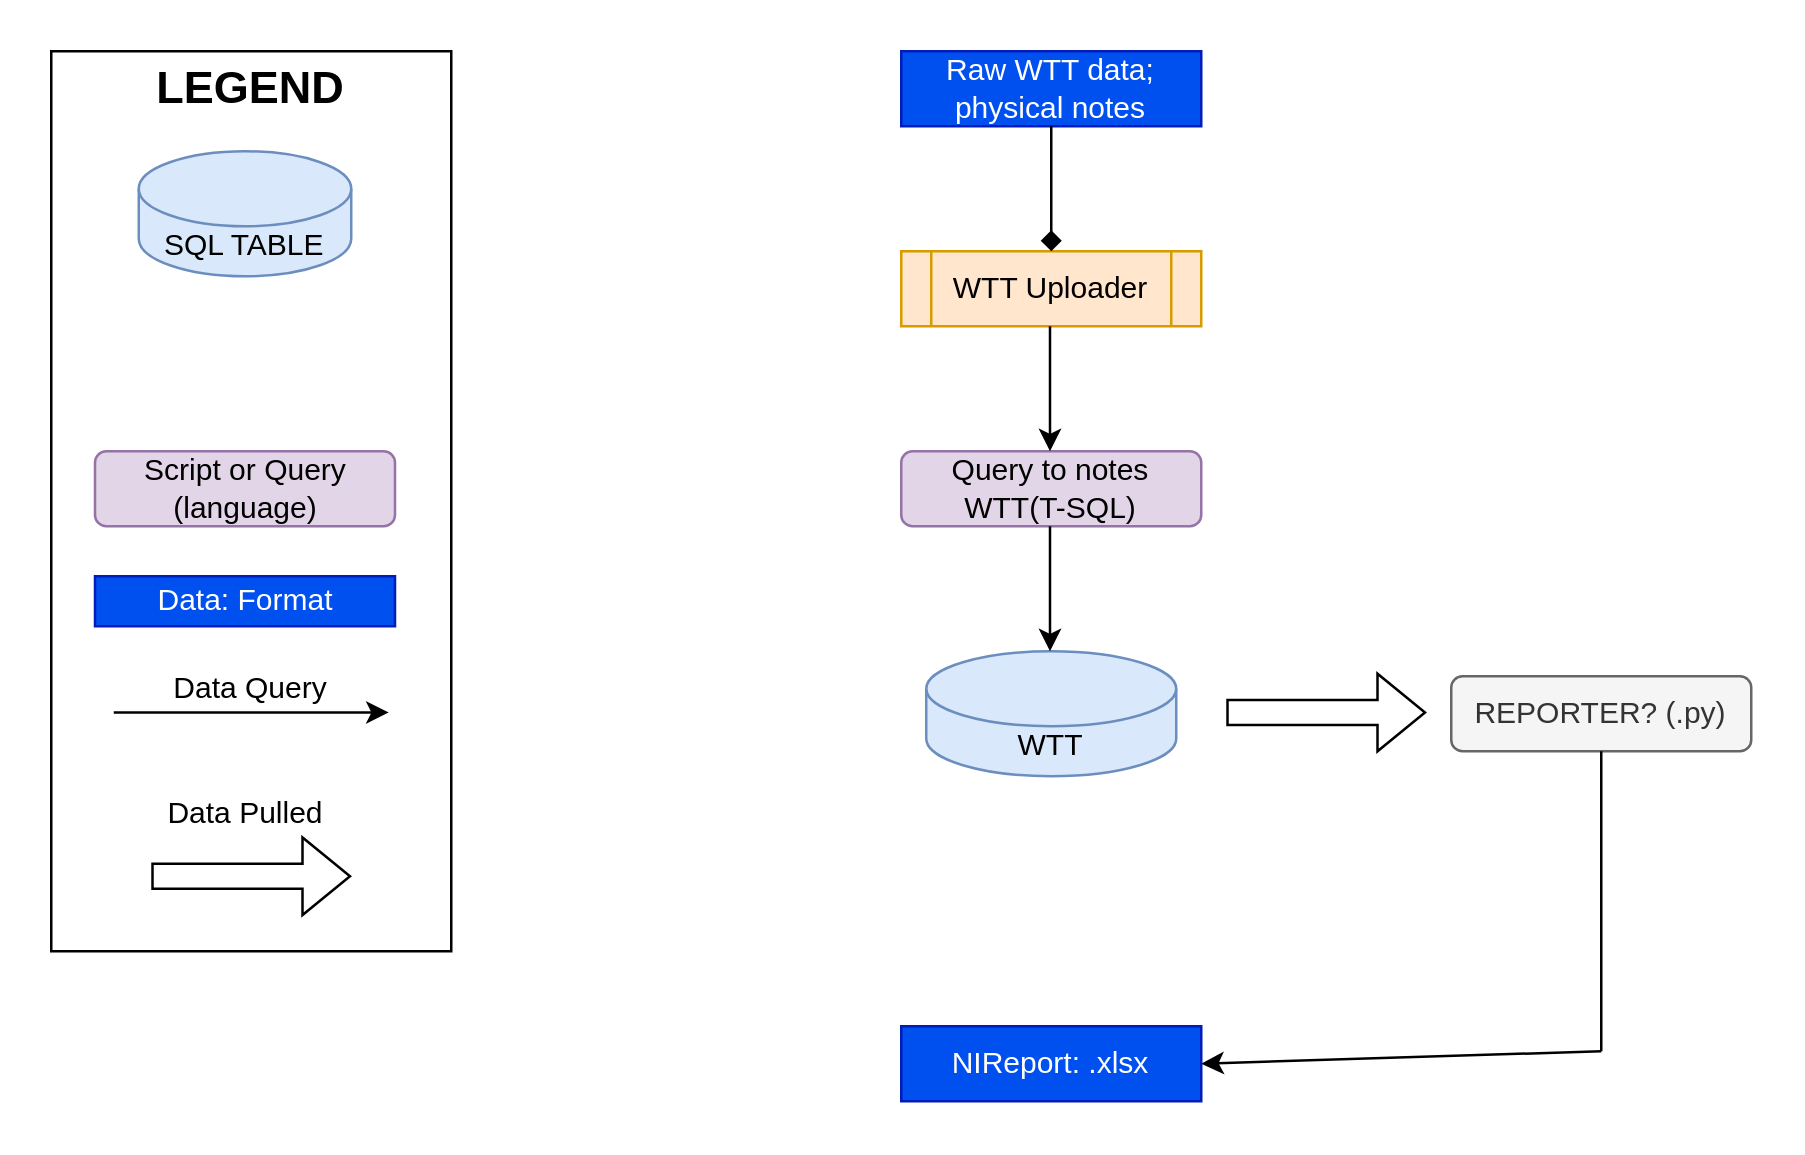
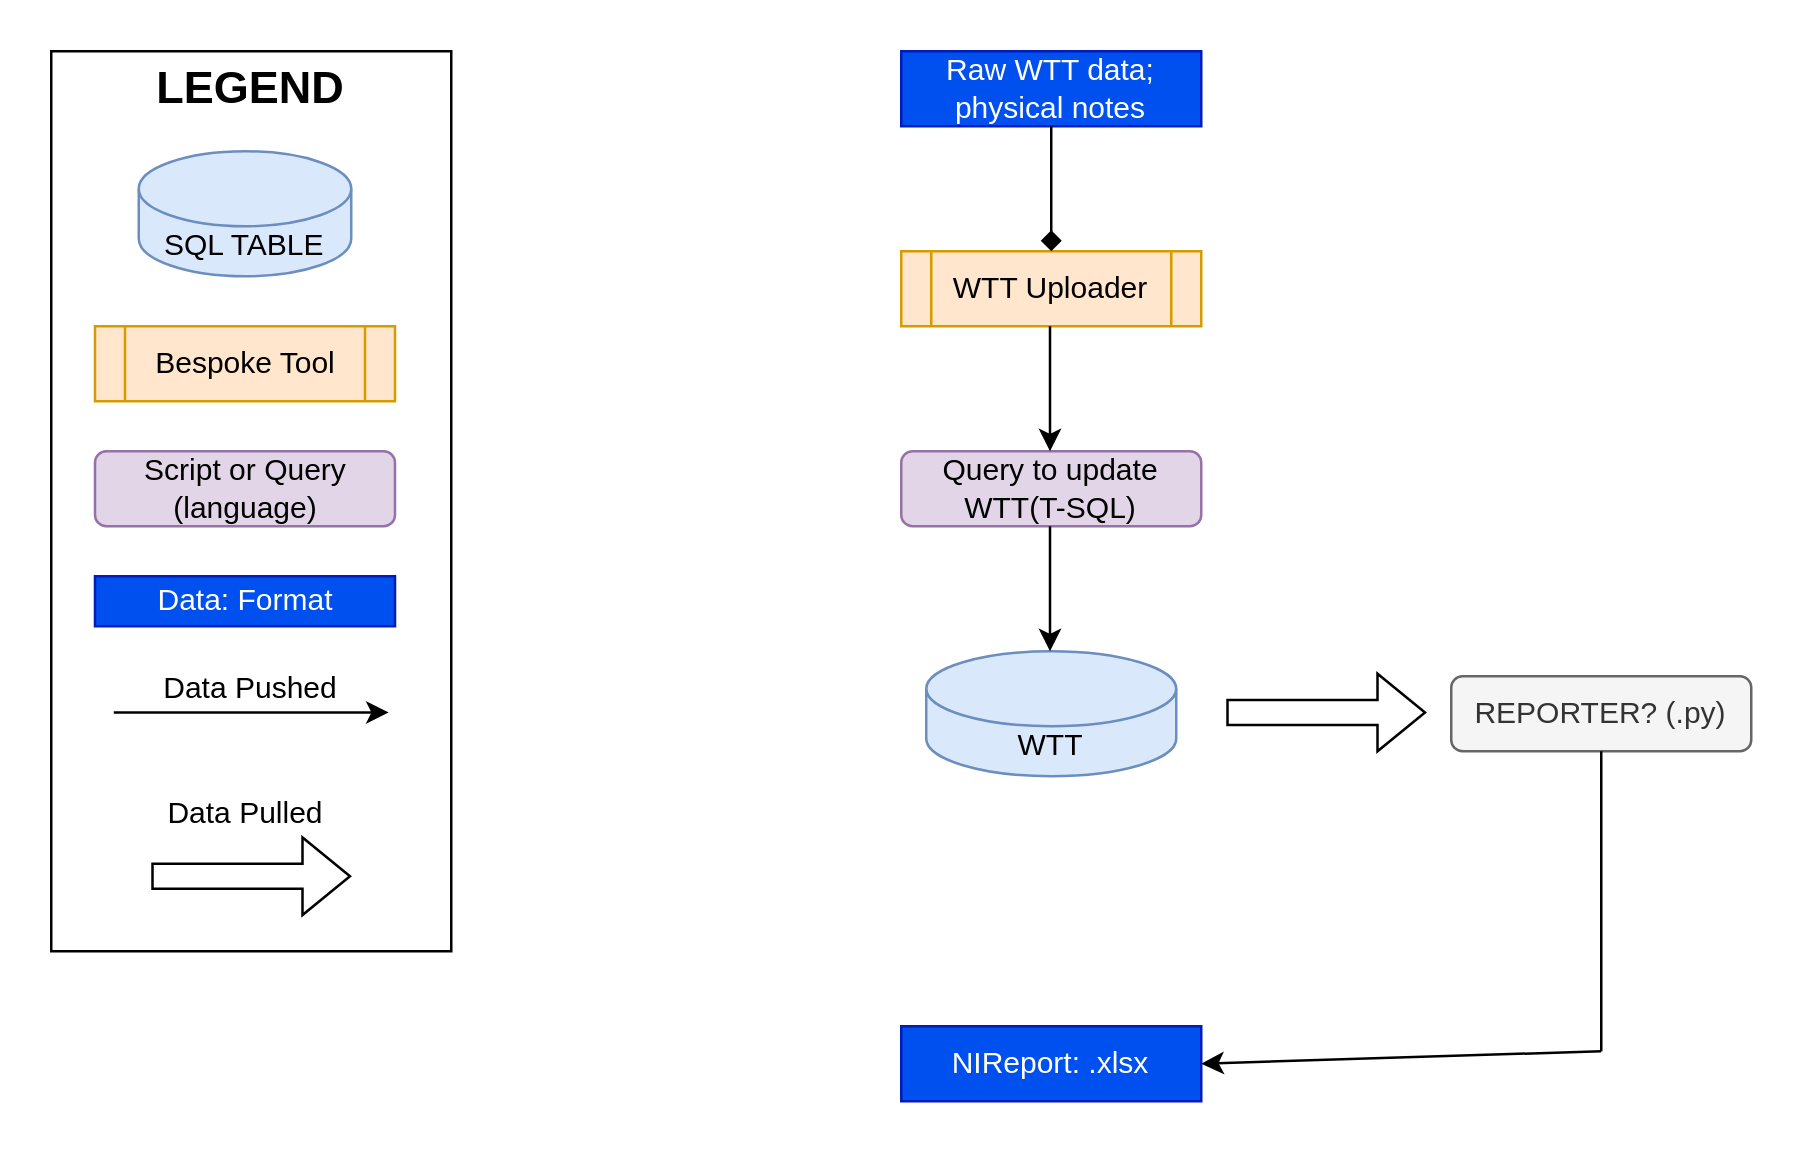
none -> (245, 364)
(1051, 489) -> (1051, 489)
(251, 689) -> (251, 689)
